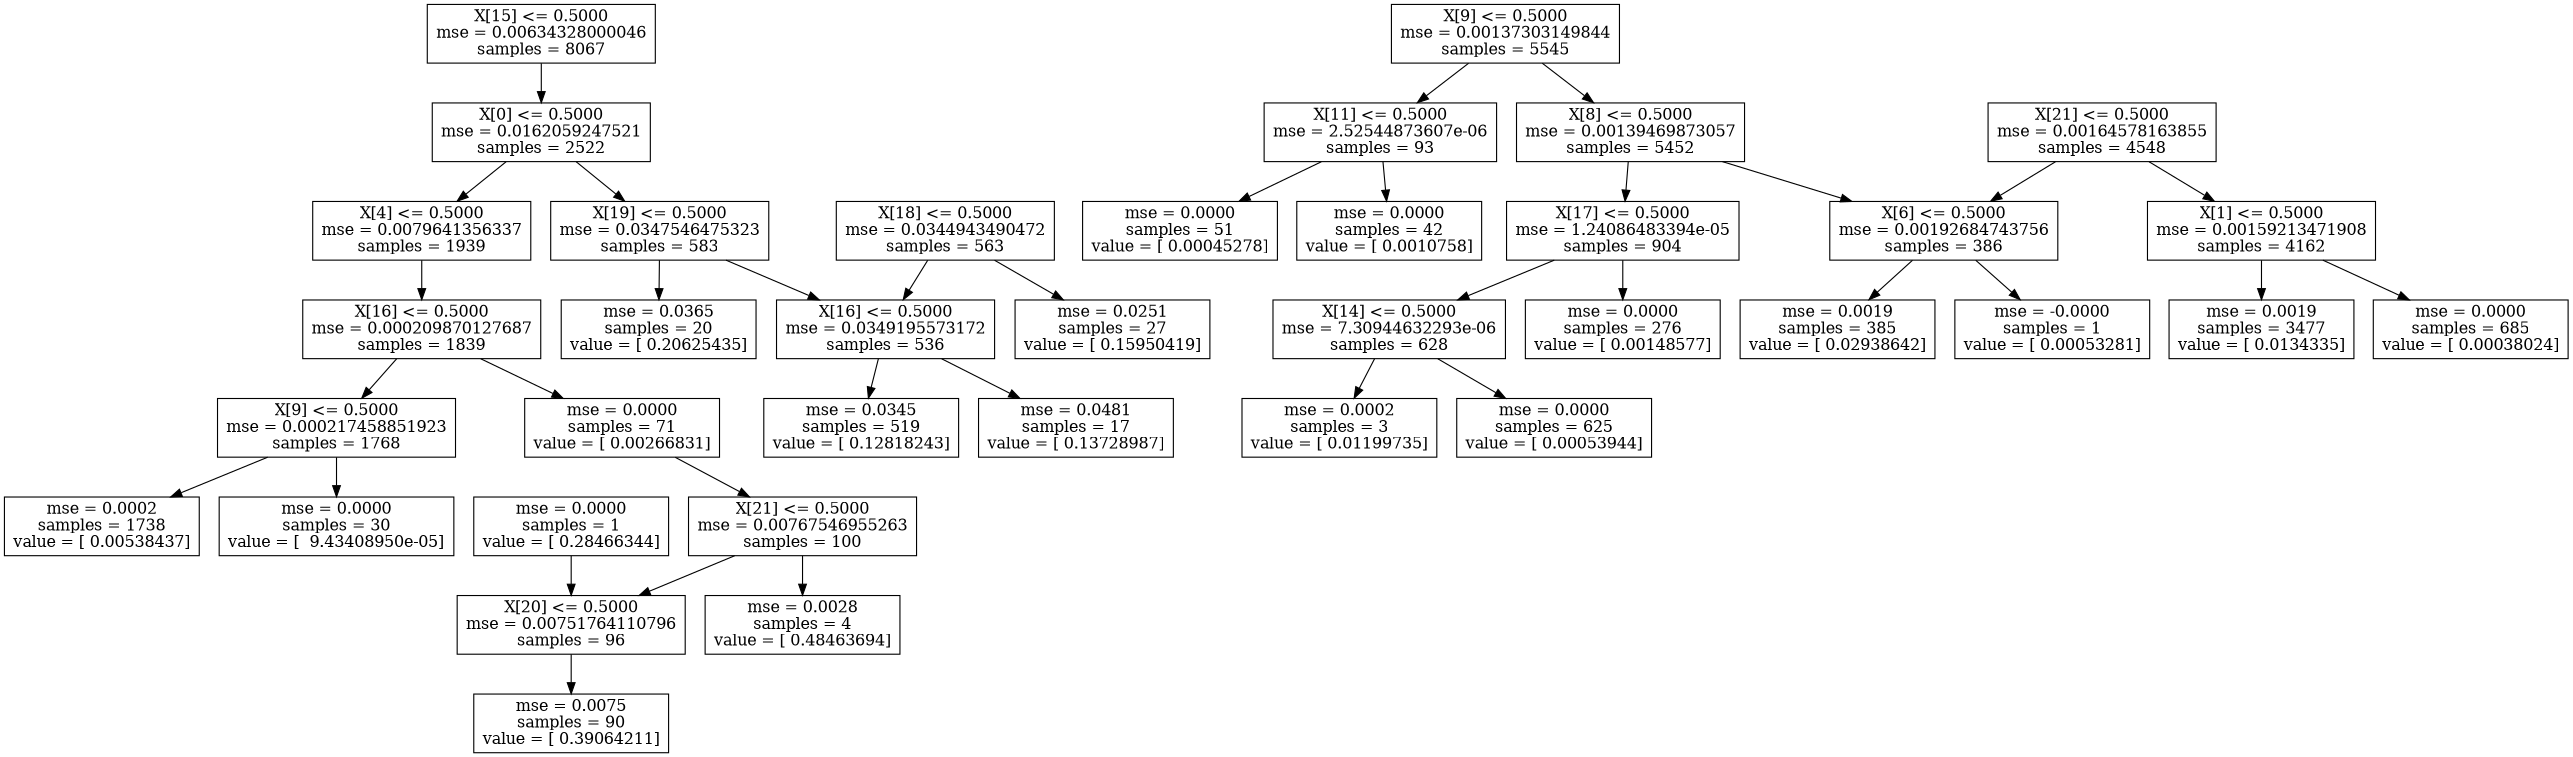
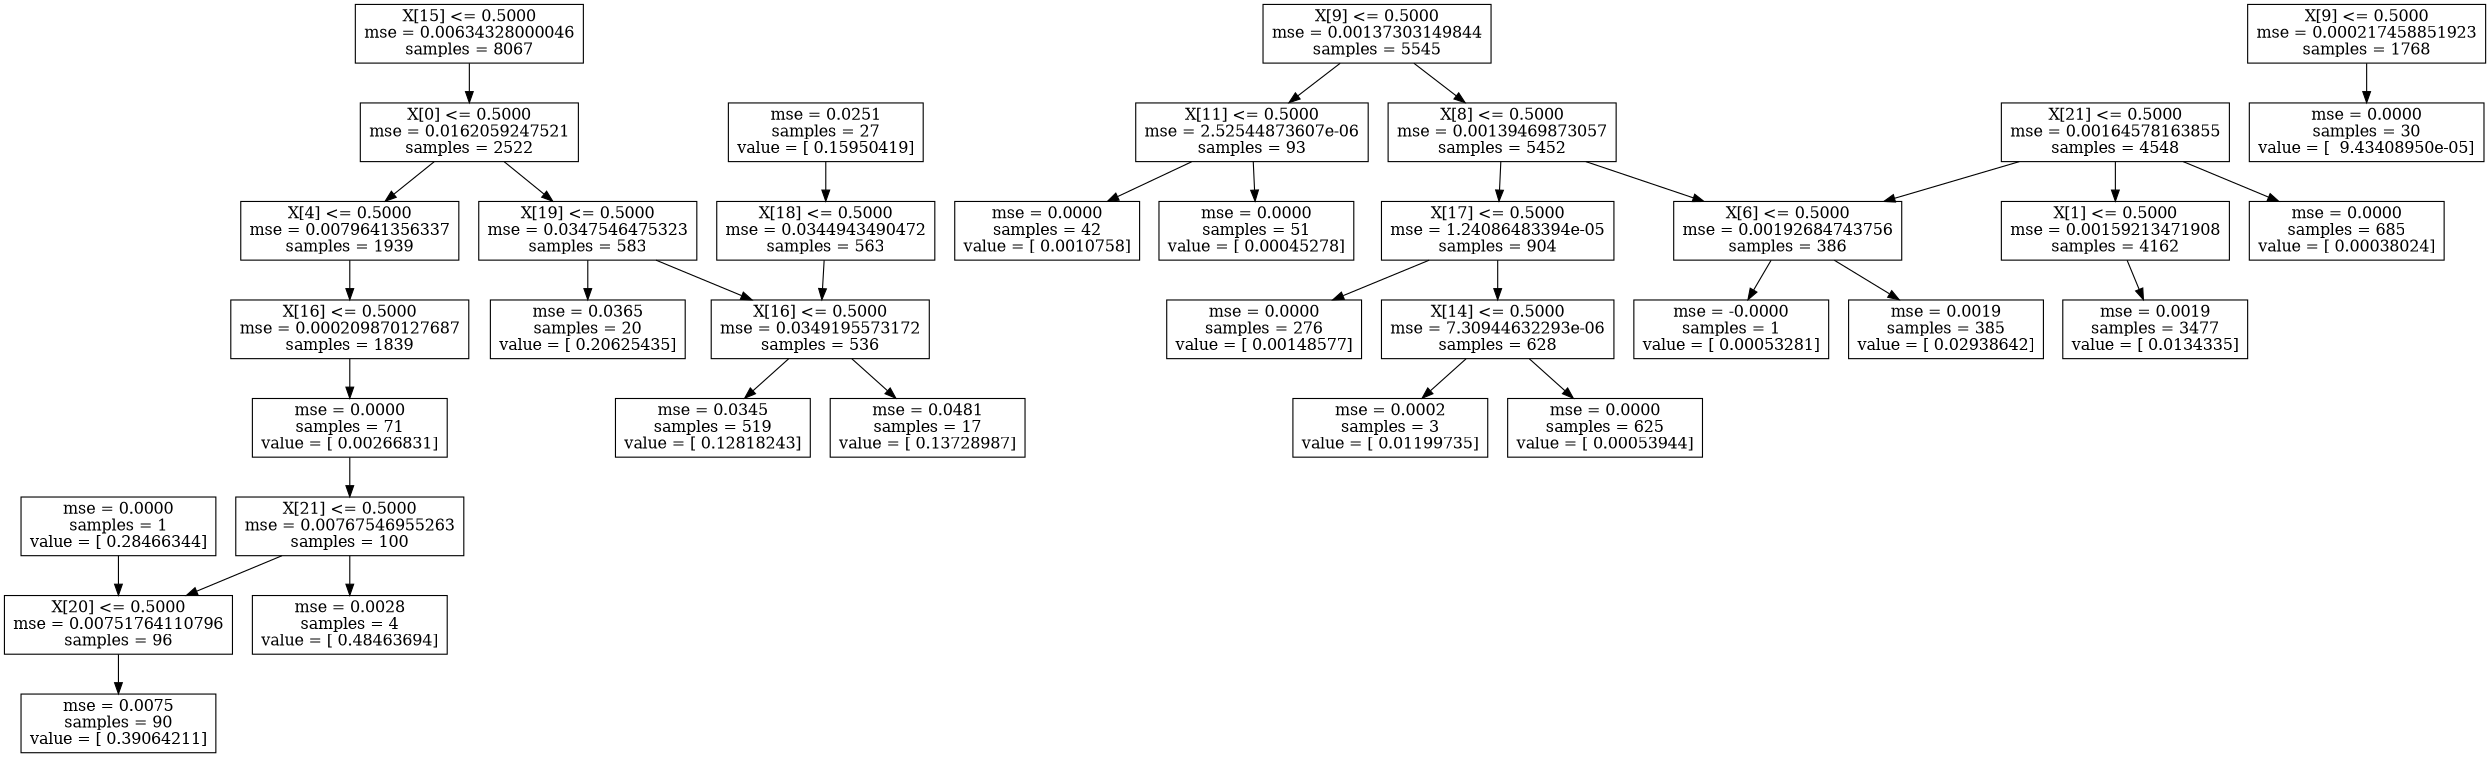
(1024, 277) -> (826, 176)
(2361, 278) -> (2226, 179)
(383, 374) -> none
(102, 526) -> none
